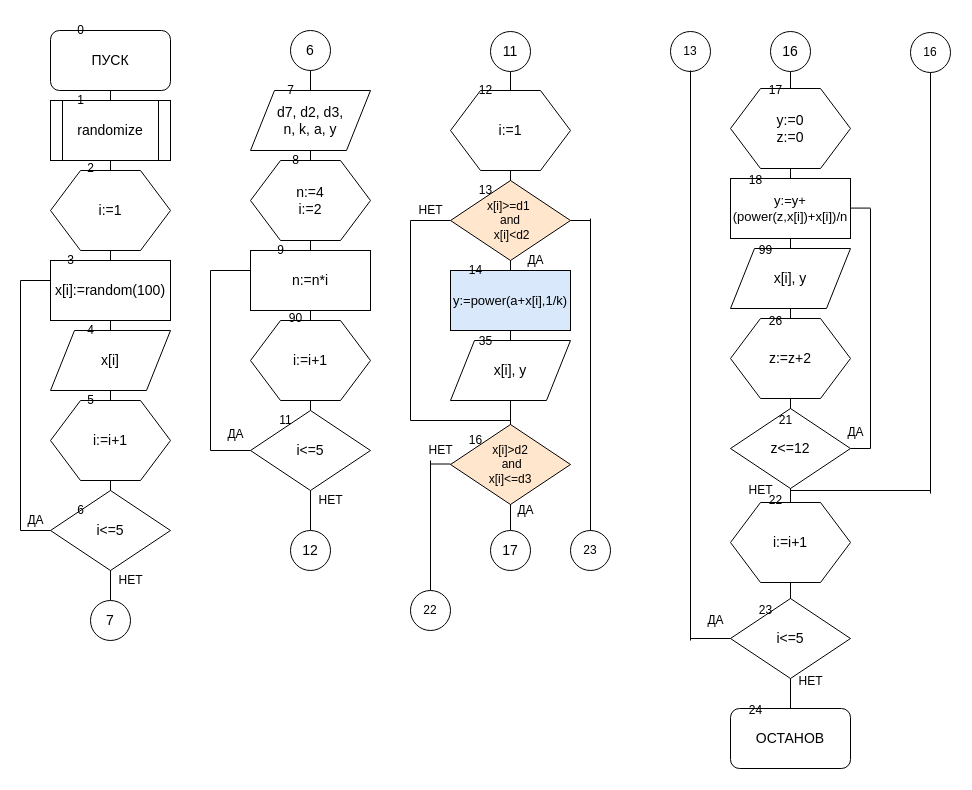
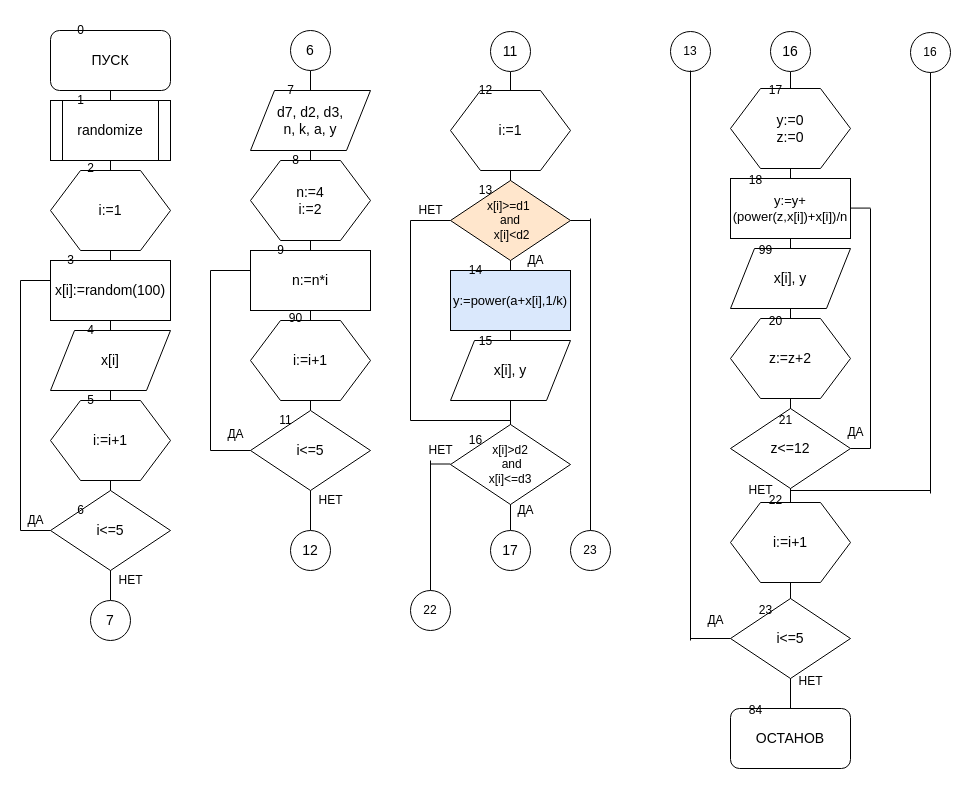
(776, 322) -> (776, 322)
(486, 342) -> (486, 342)
(511, 465) -> (511, 465)
(756, 711) -> (756, 711)
